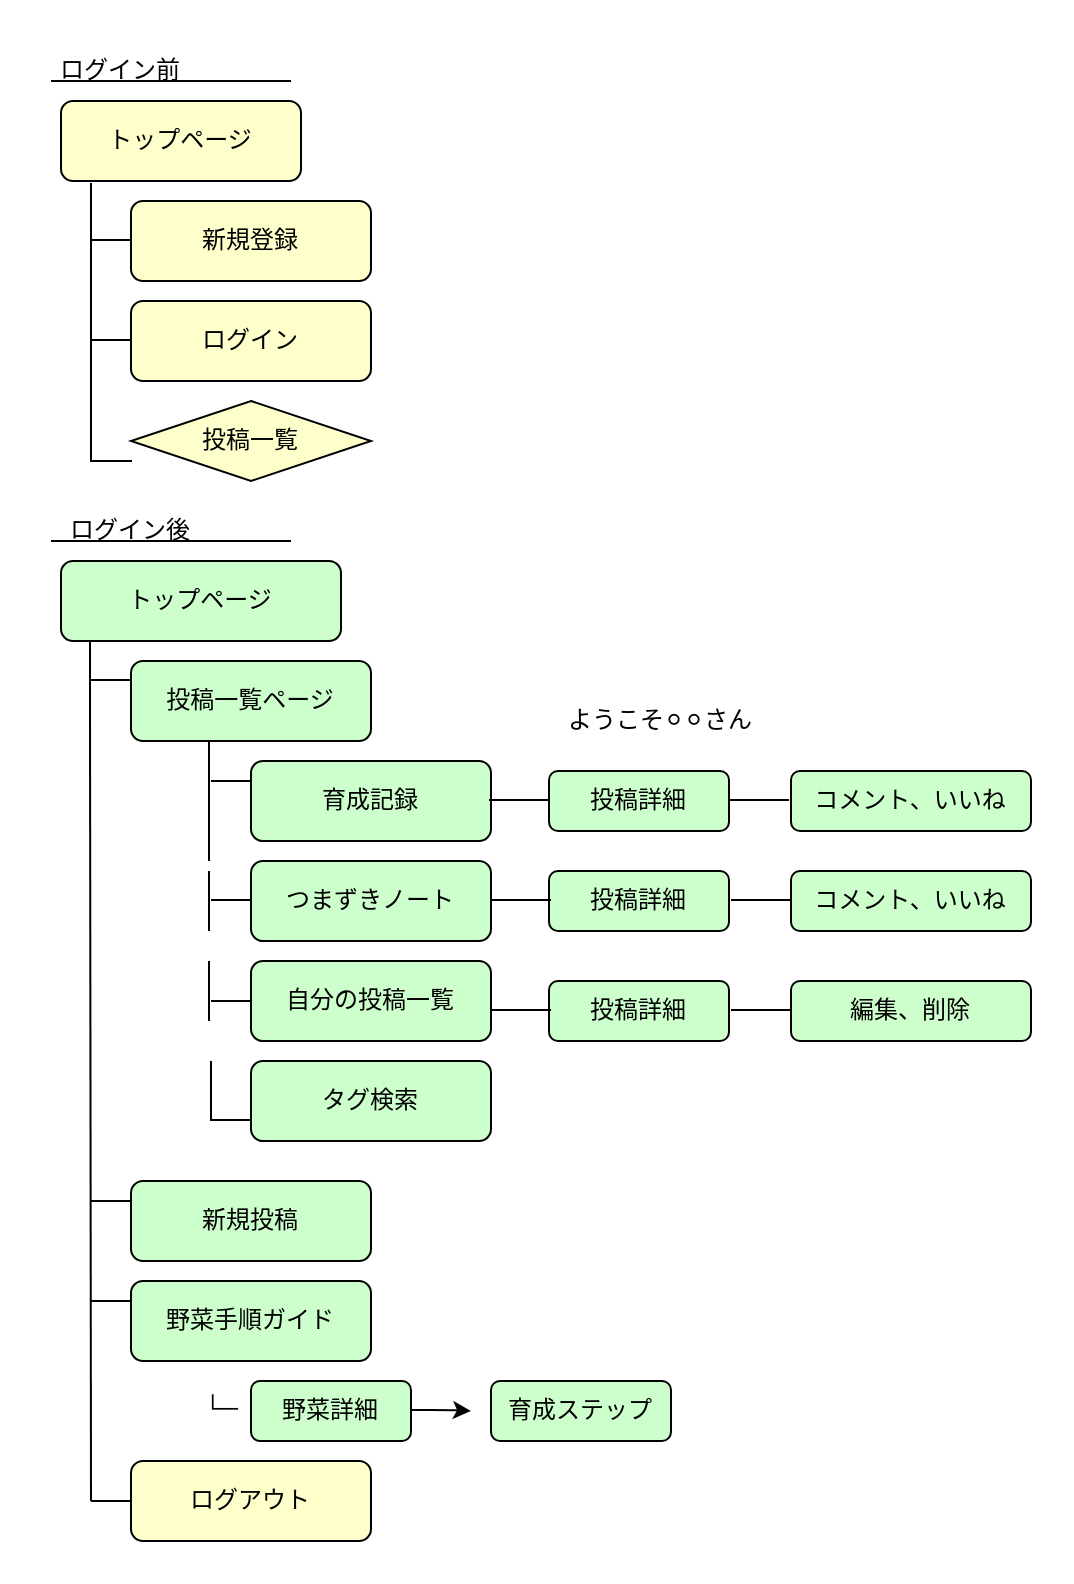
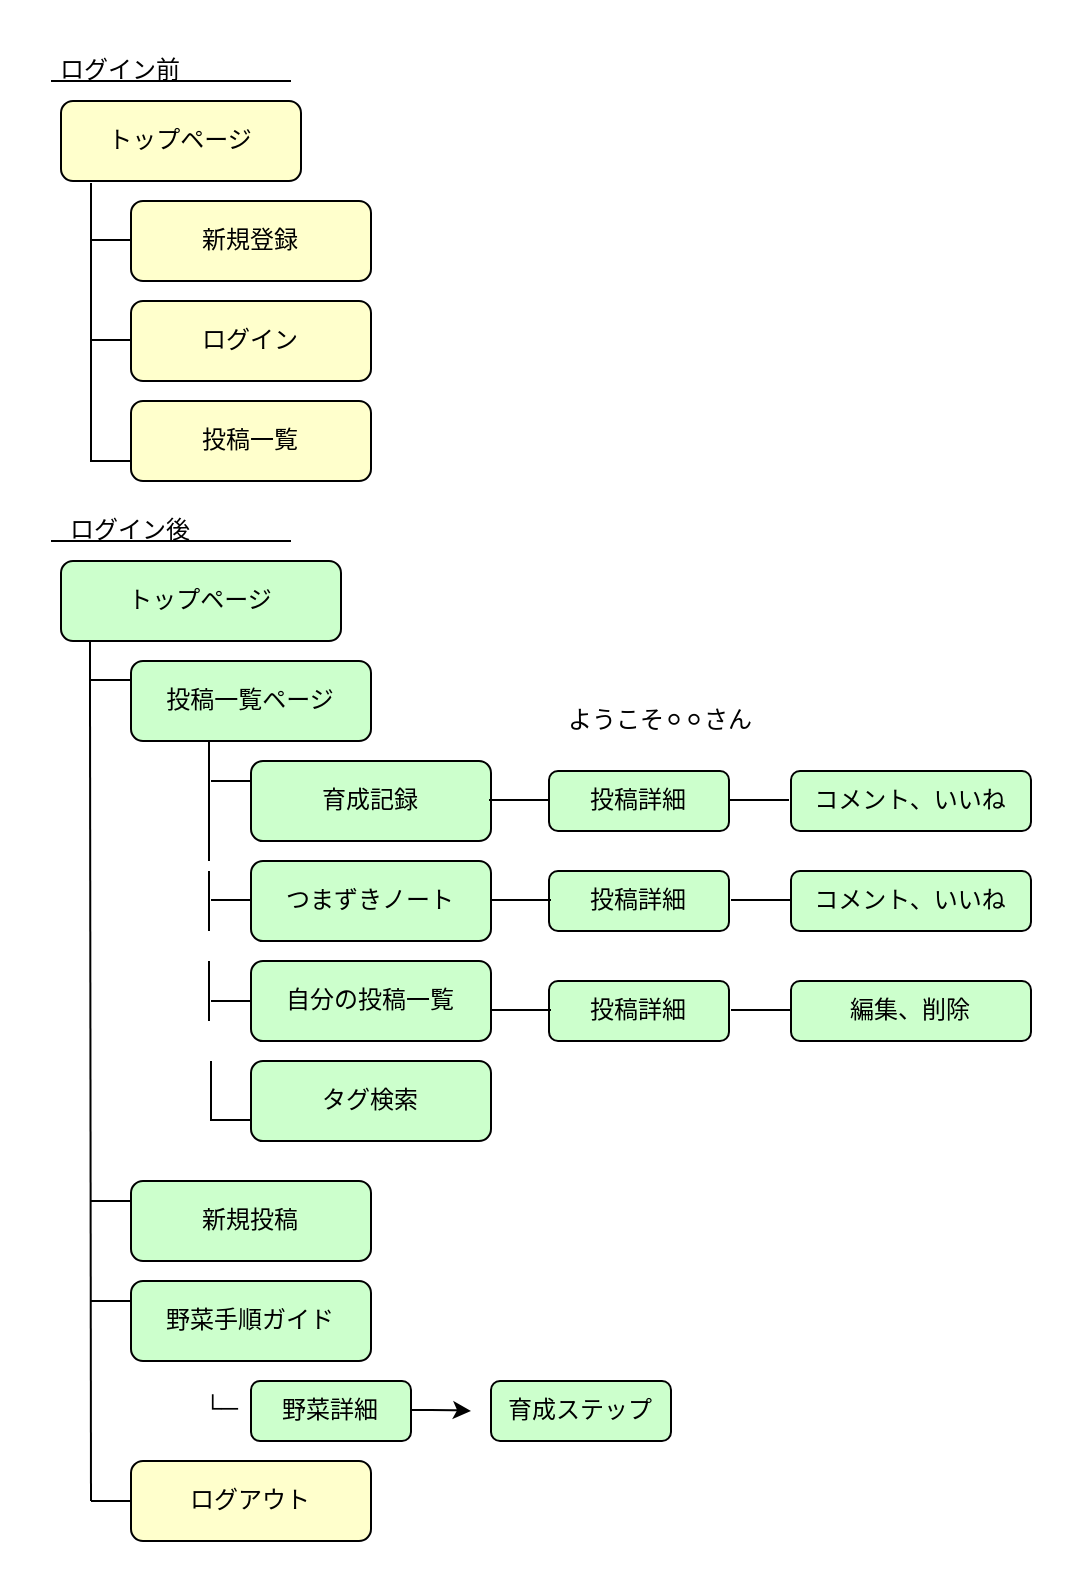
(251, 441) -> (251, 441)
